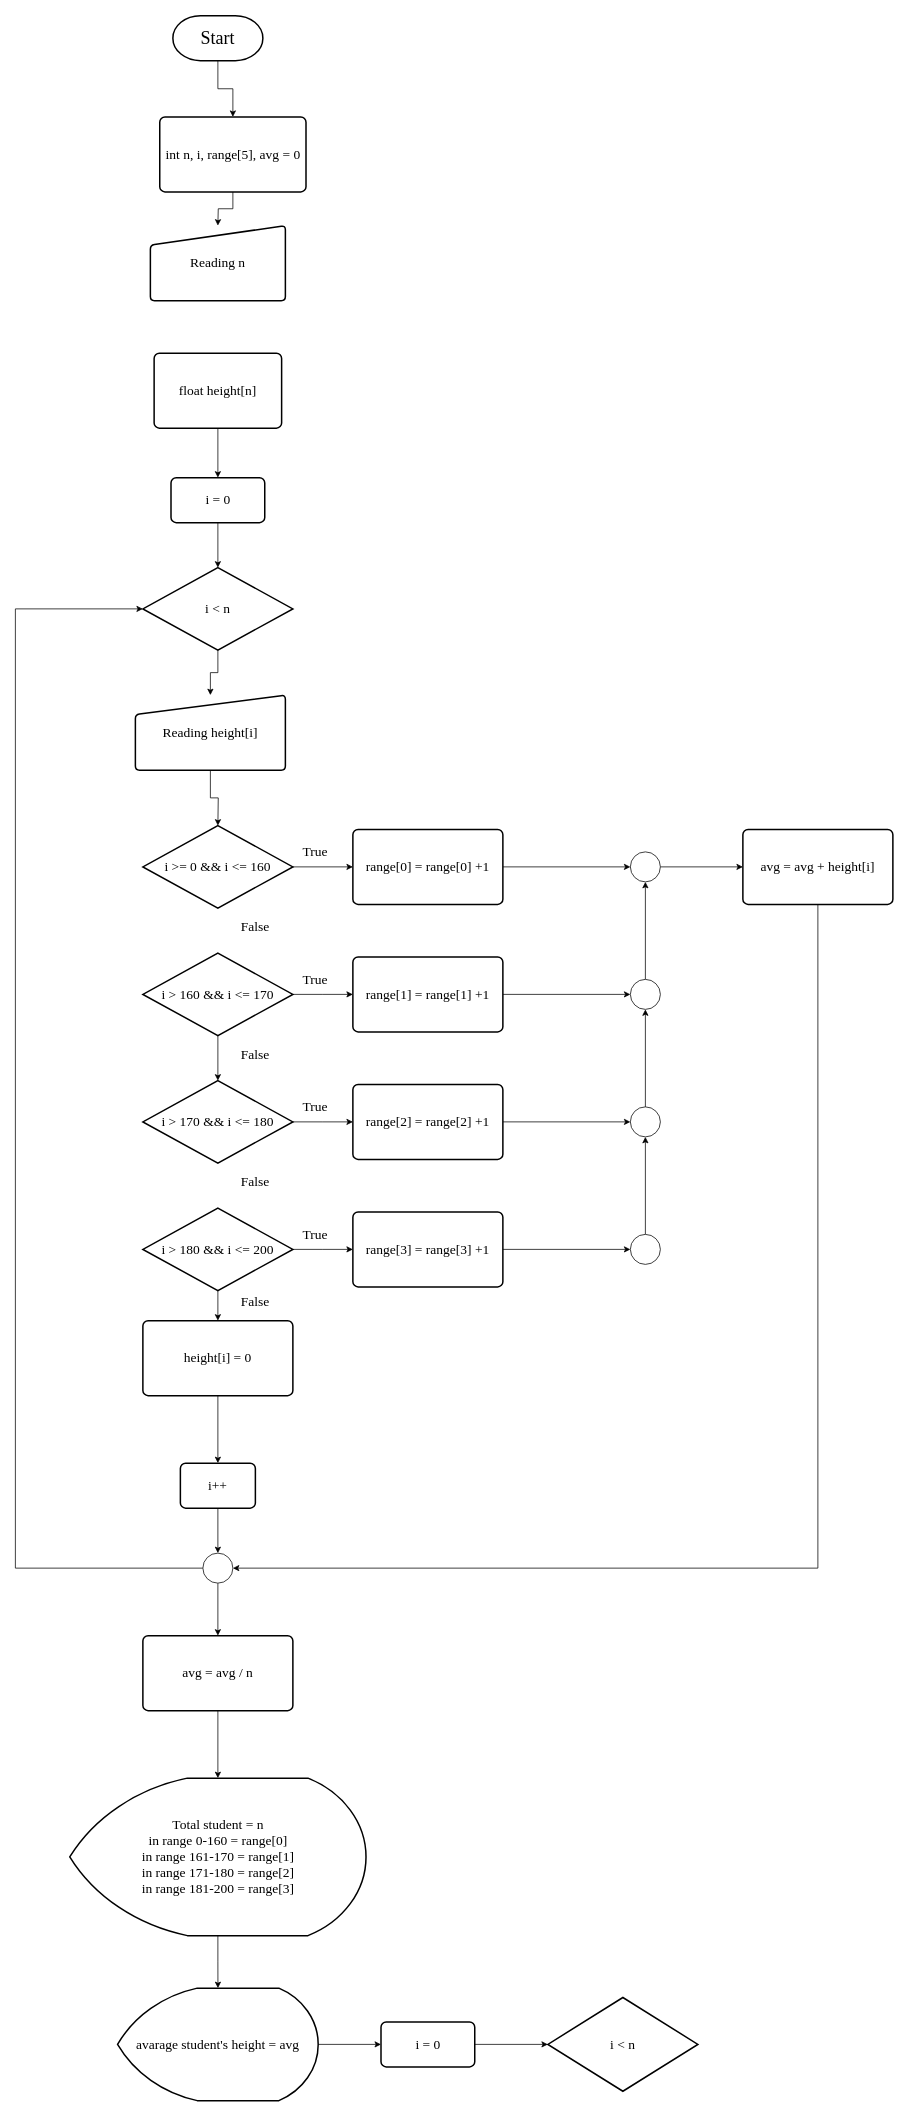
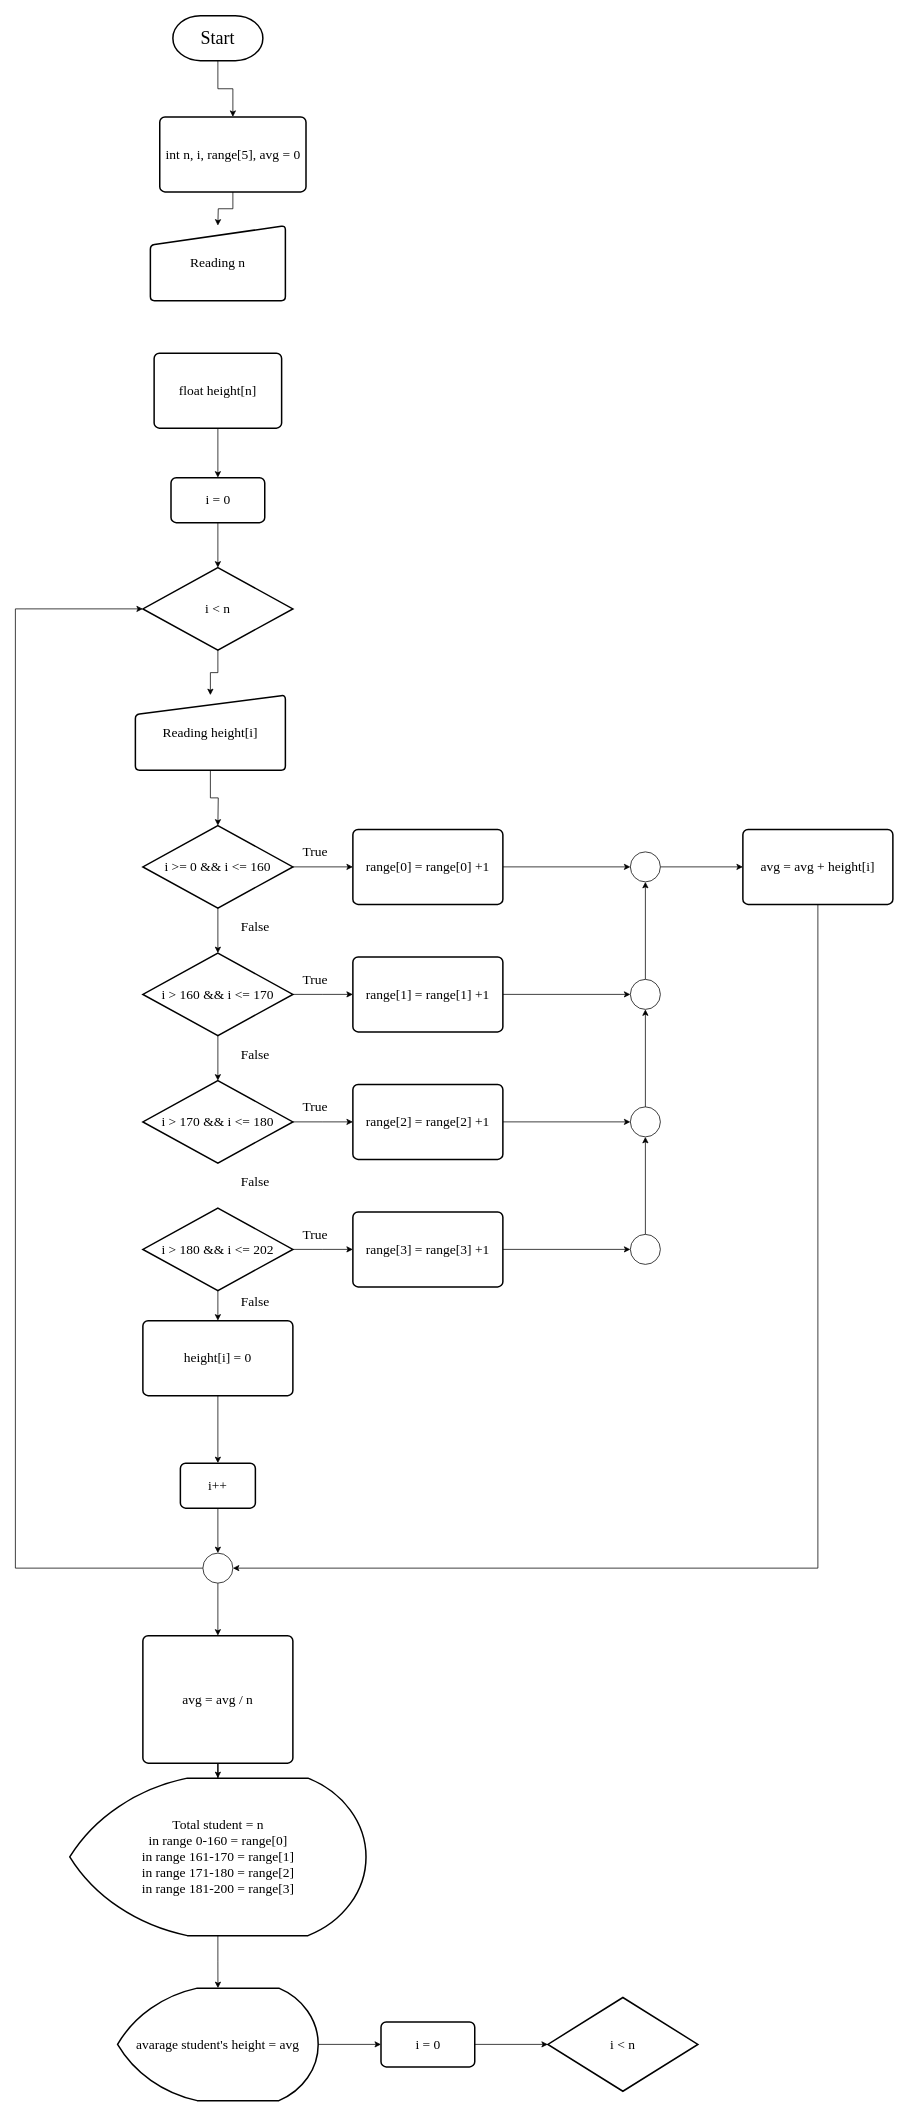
none -> (218, 946)
(218, 1249) -> (218, 1249)
(218, 1673) -> (218, 1699)
